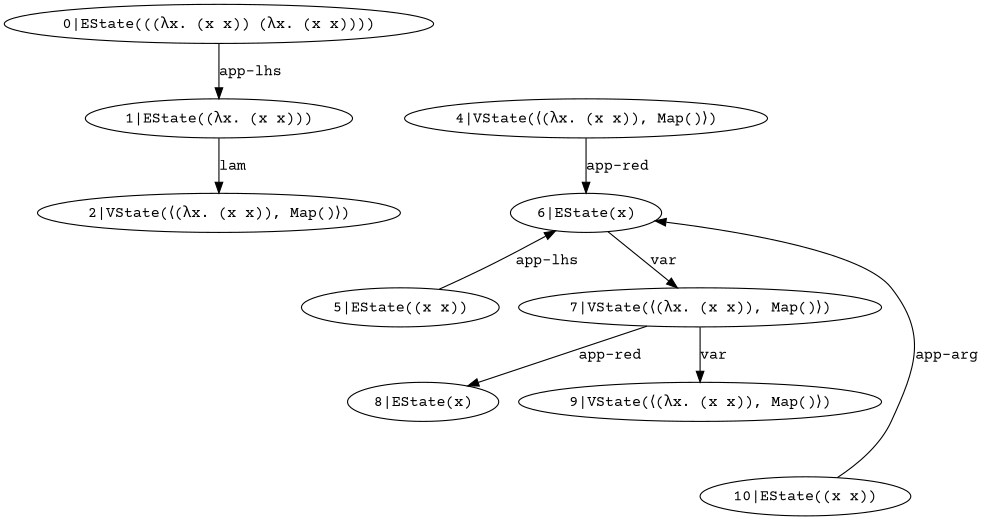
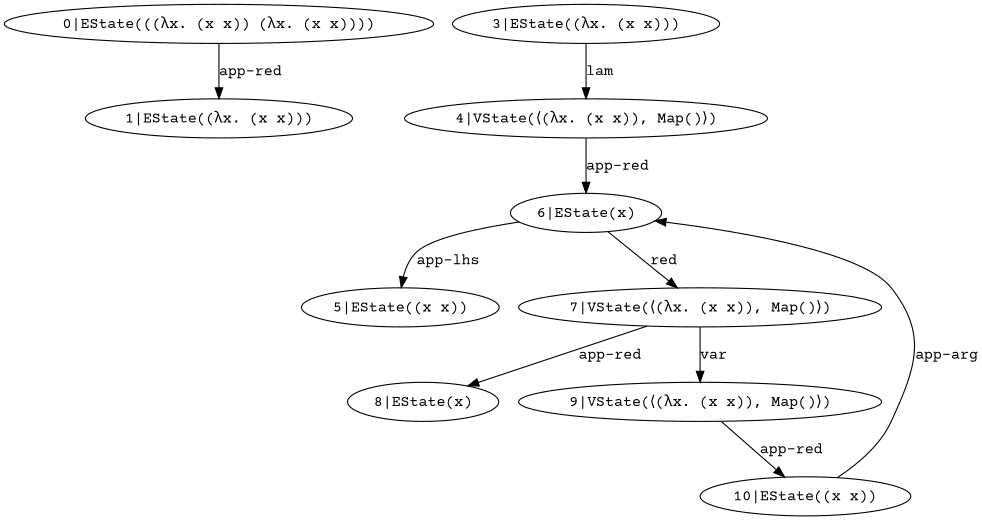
none -> (586, 24)
(250, 71) -> (250, 71)
(219, 213) -> none
(664, 260) -> (664, 260)
(493, 264) -> (452, 236)
none -> (749, 445)
